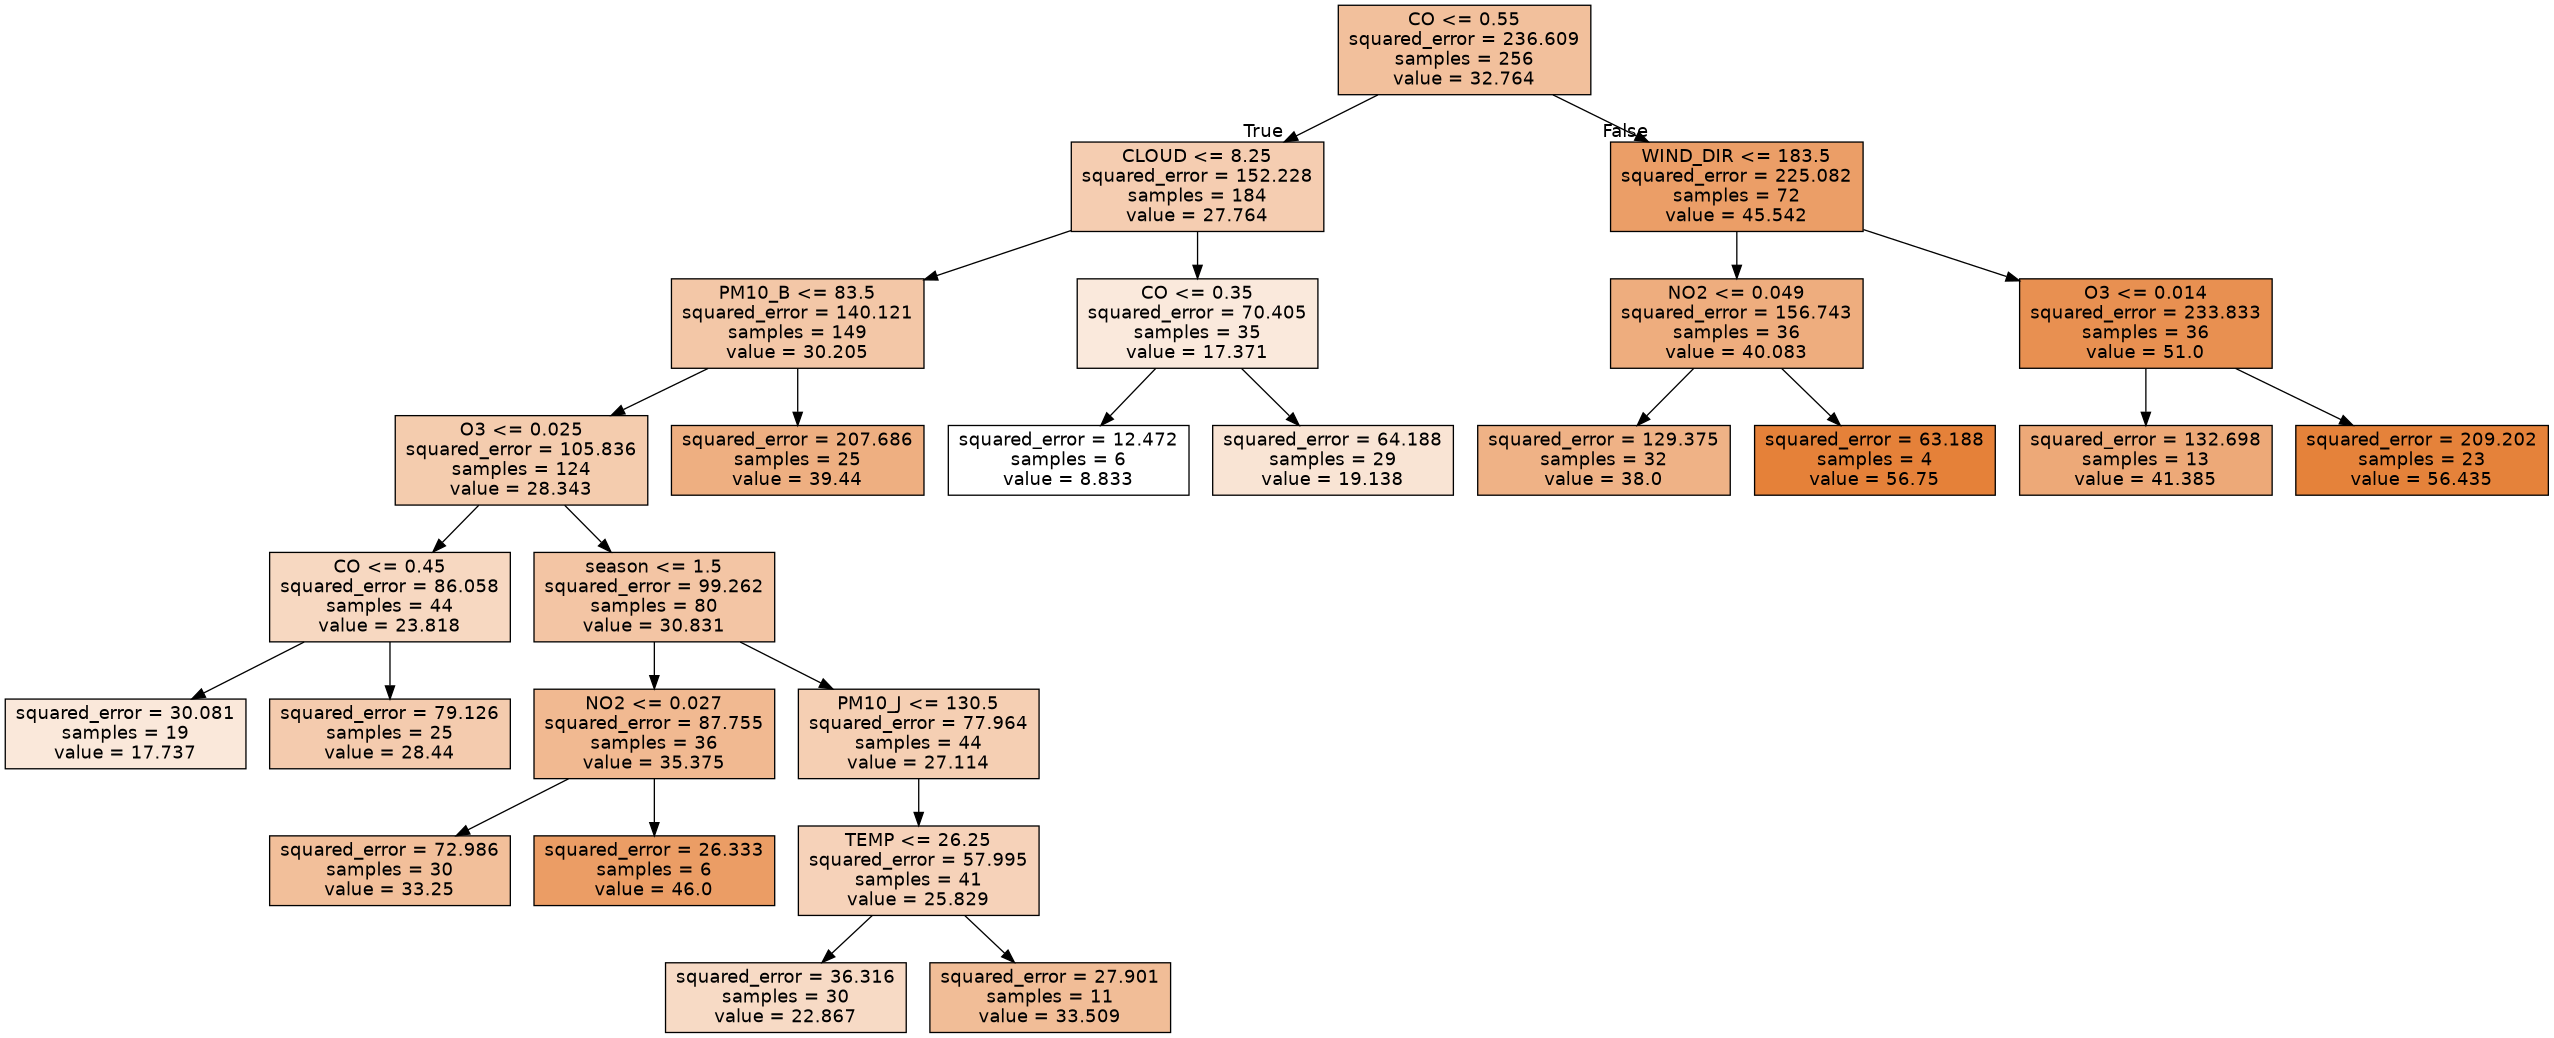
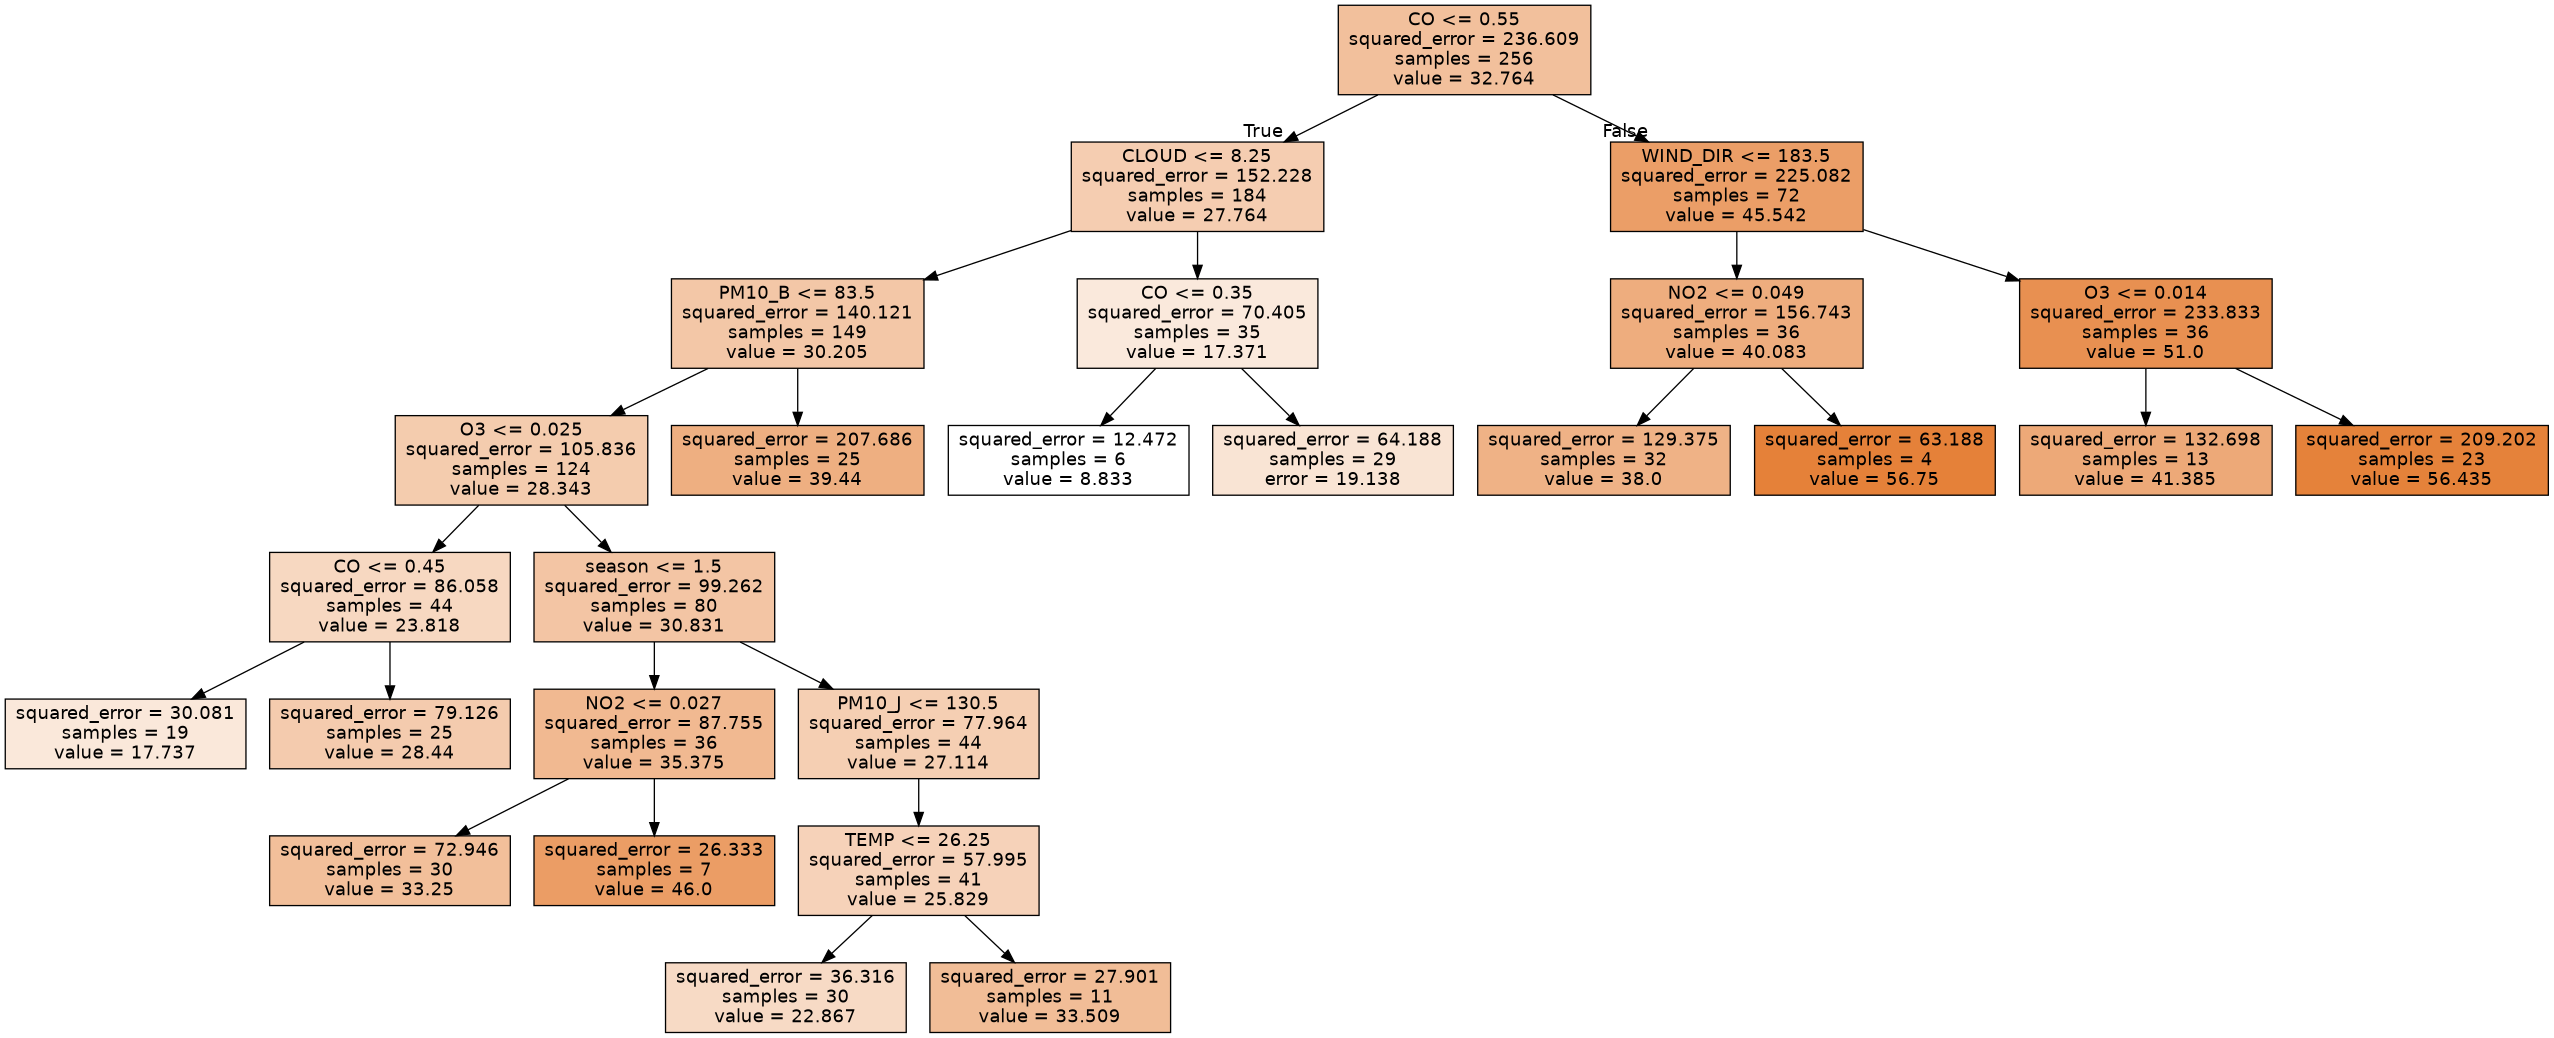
(1333, 460) -> (1333, 460)
(390, 871) -> (390, 871)
(654, 871) -> (654, 871)
